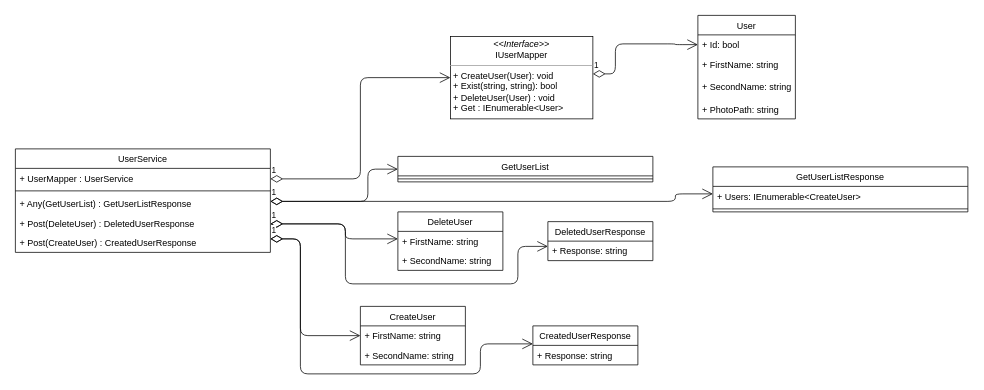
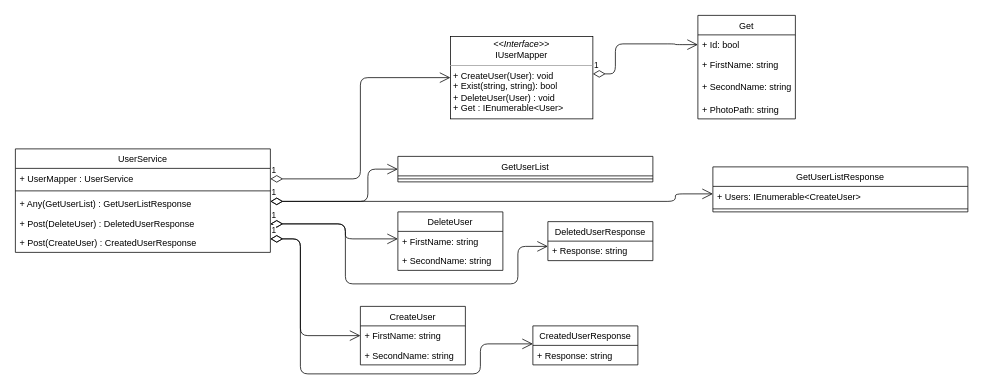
(746, 26) -> (746, 26)
